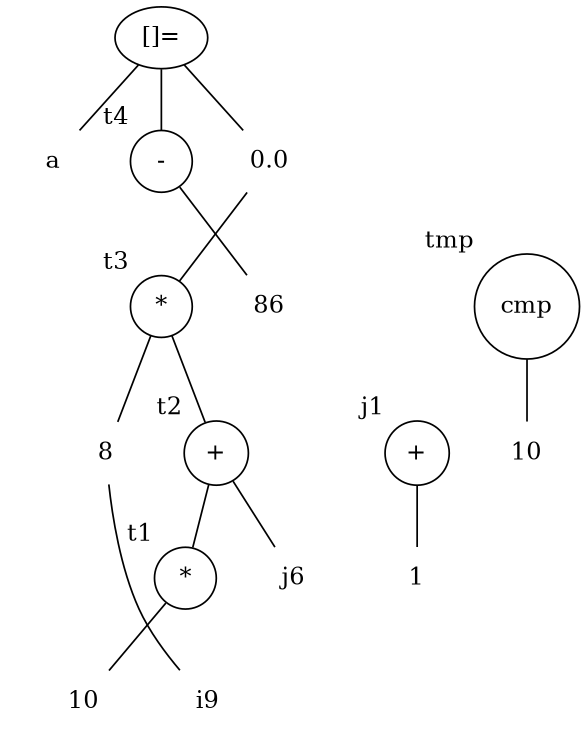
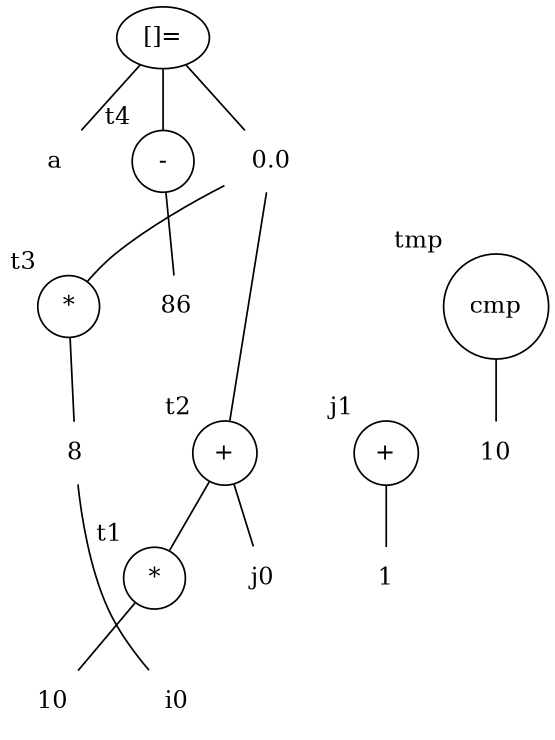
(189, 379) -> (248, 307)
(294, 578) -> (263, 578)
(208, 702) -> (177, 702)
